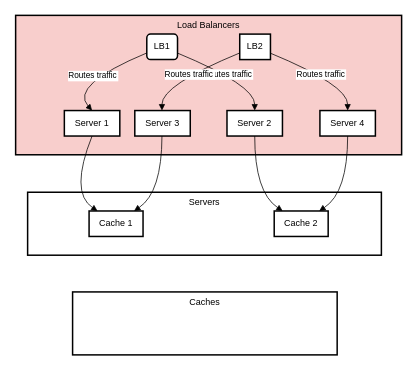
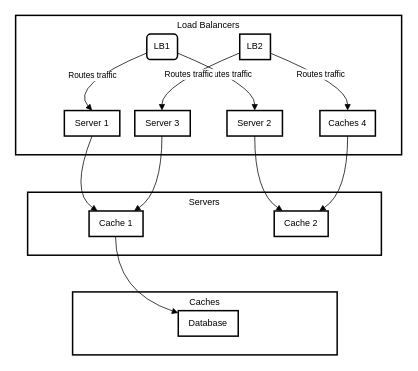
(209, 85) -> (209, 85)
(348, 123) -> (348, 123)
none -> (131, 284)
none -> (208, 324)
